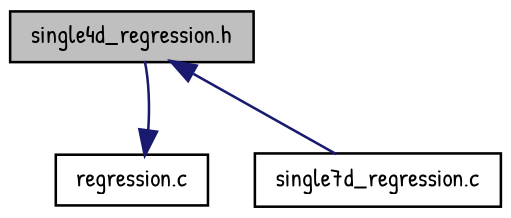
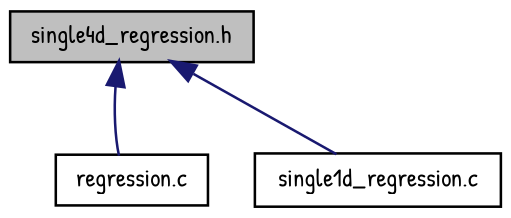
(149, 96) -> (115, 121)
(378, 180) -> (378, 180)
